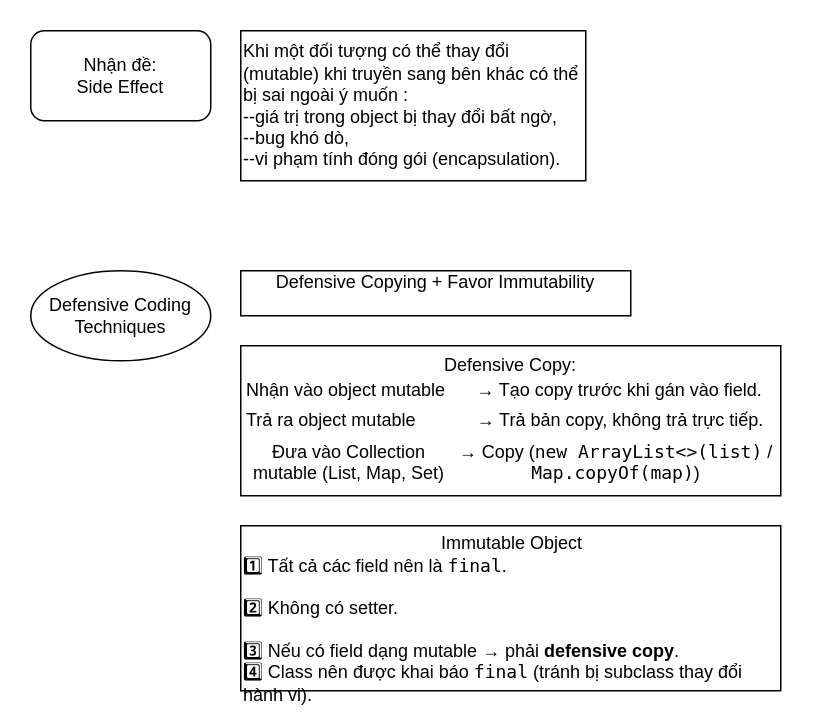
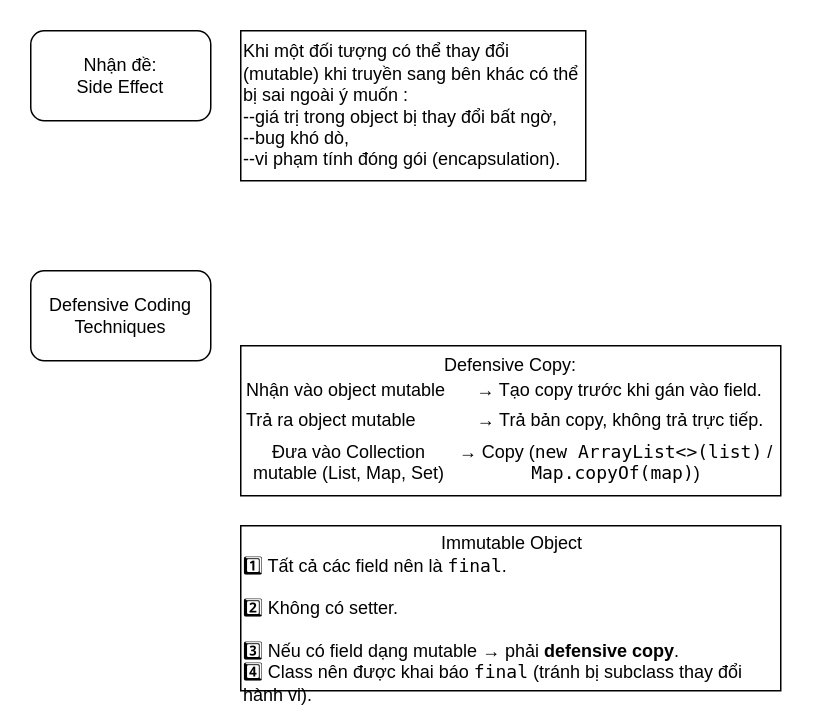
(436, 293) -> none
(121, 316) -> (121, 316)
